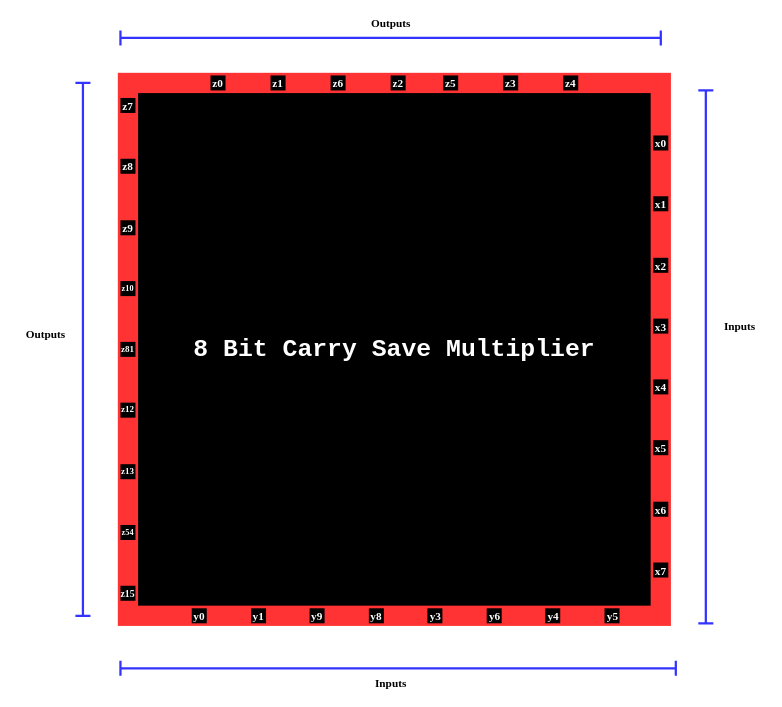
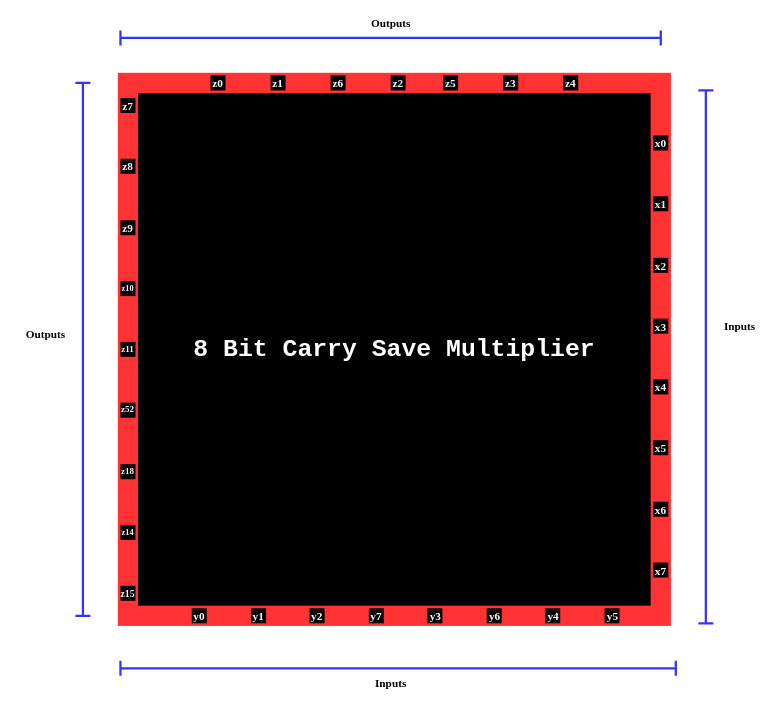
(128, 349) -> (128, 349)
(128, 409) -> (128, 409)
(128, 471) -> (128, 471)
(128, 532) -> (128, 532)
(317, 615) -> (317, 615)
(376, 615) -> (376, 615)
